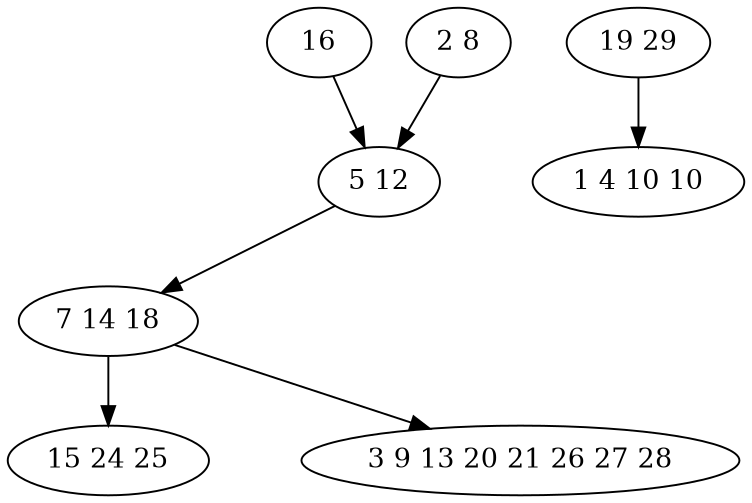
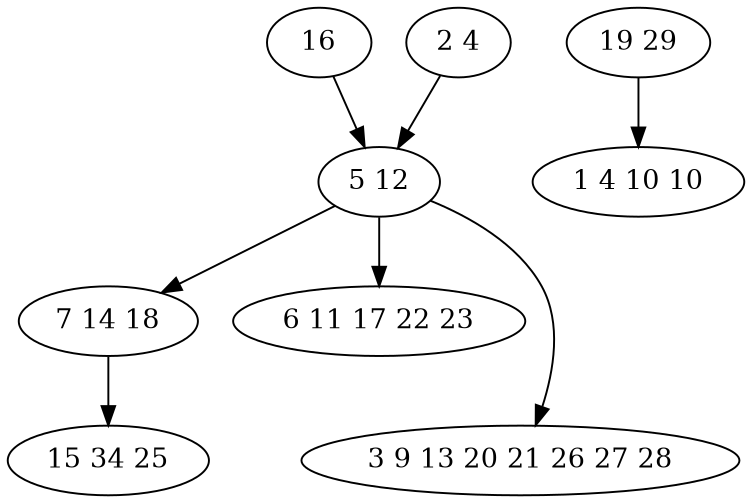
(459, 43) -> (459, 43)
none -> (379, 321)
(293, 384) -> (536, 278)
(108, 460) -> (108, 460)
